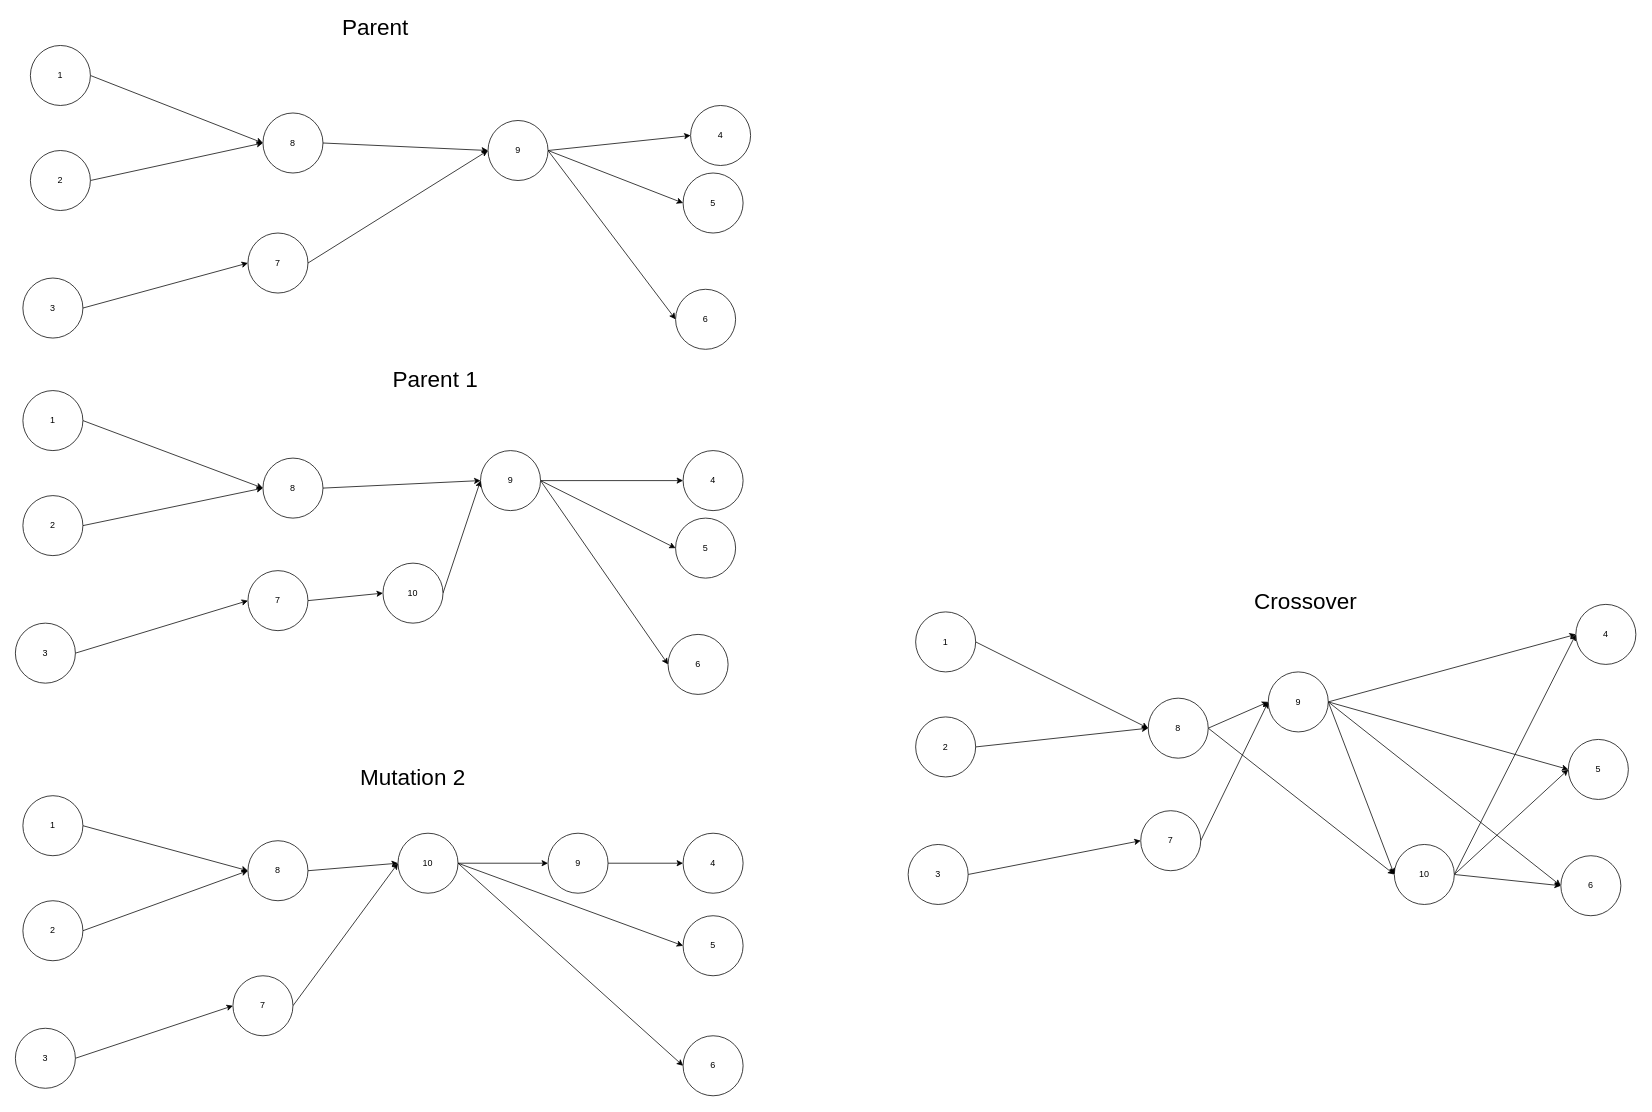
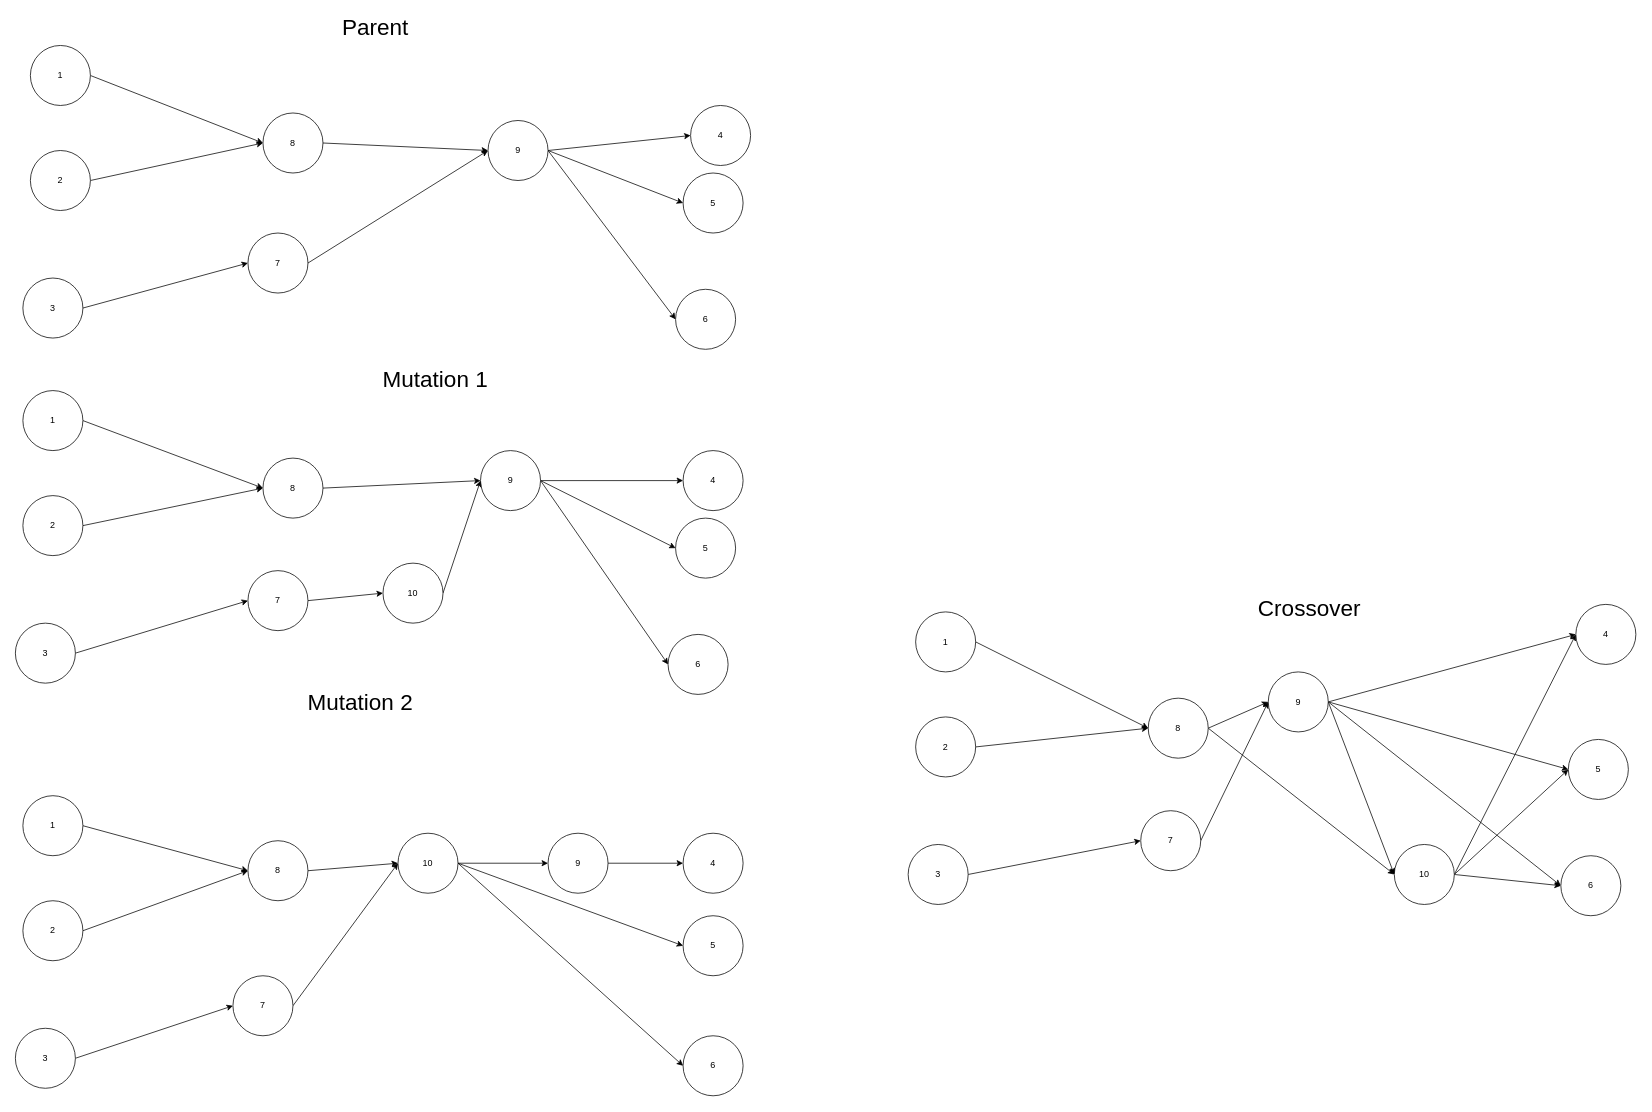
(435, 379) -> (435, 379)
(1305, 600) -> (1309, 608)
(413, 777) -> (360, 702)
